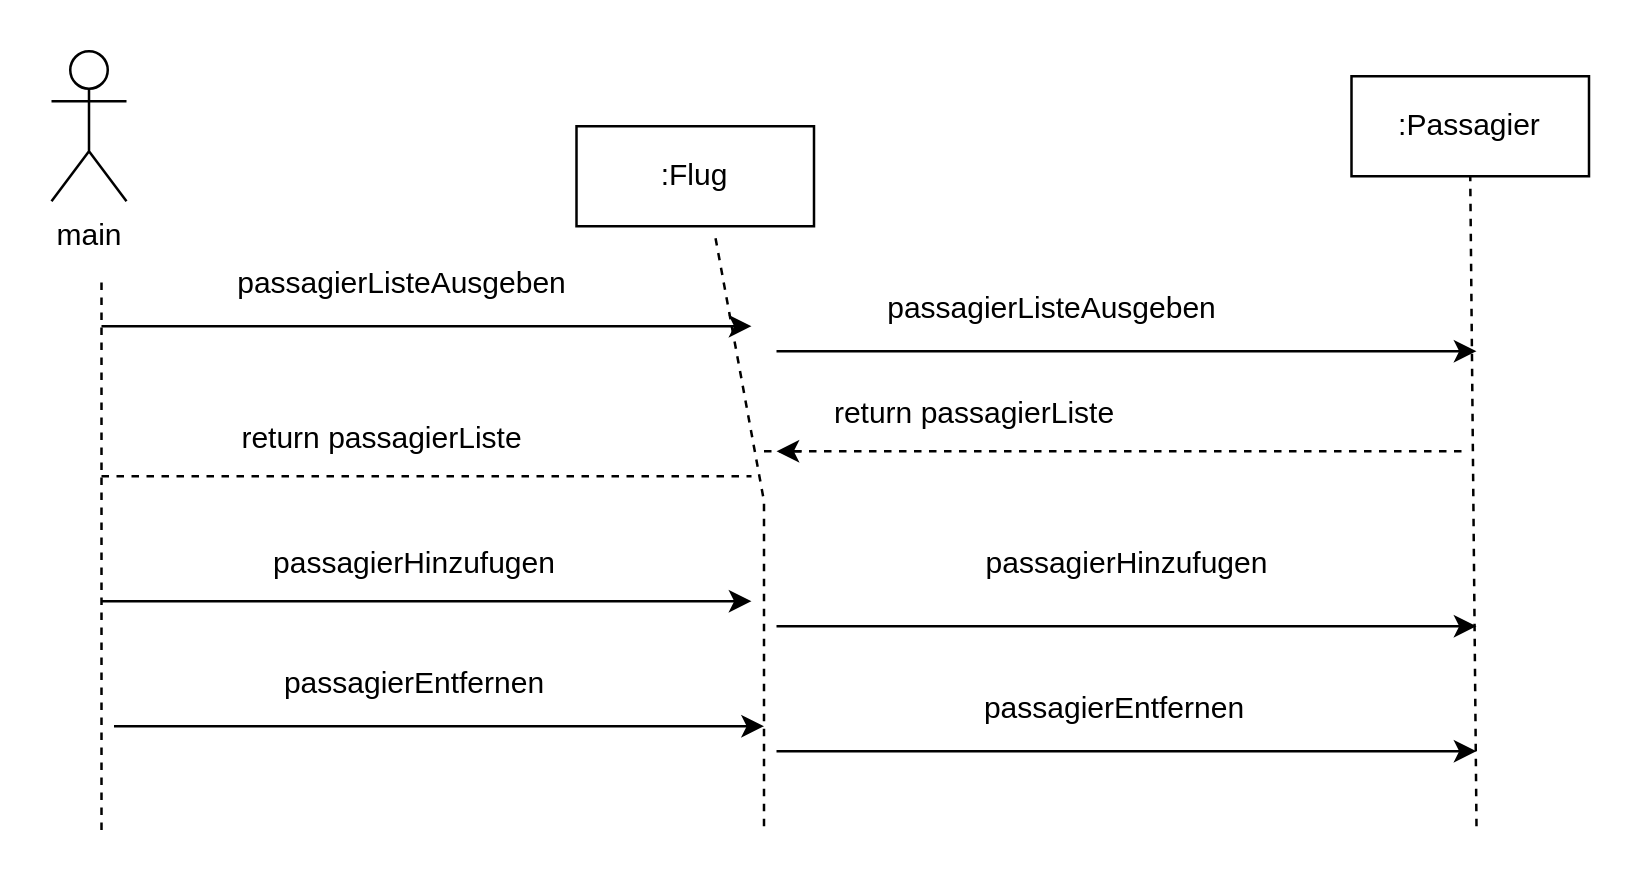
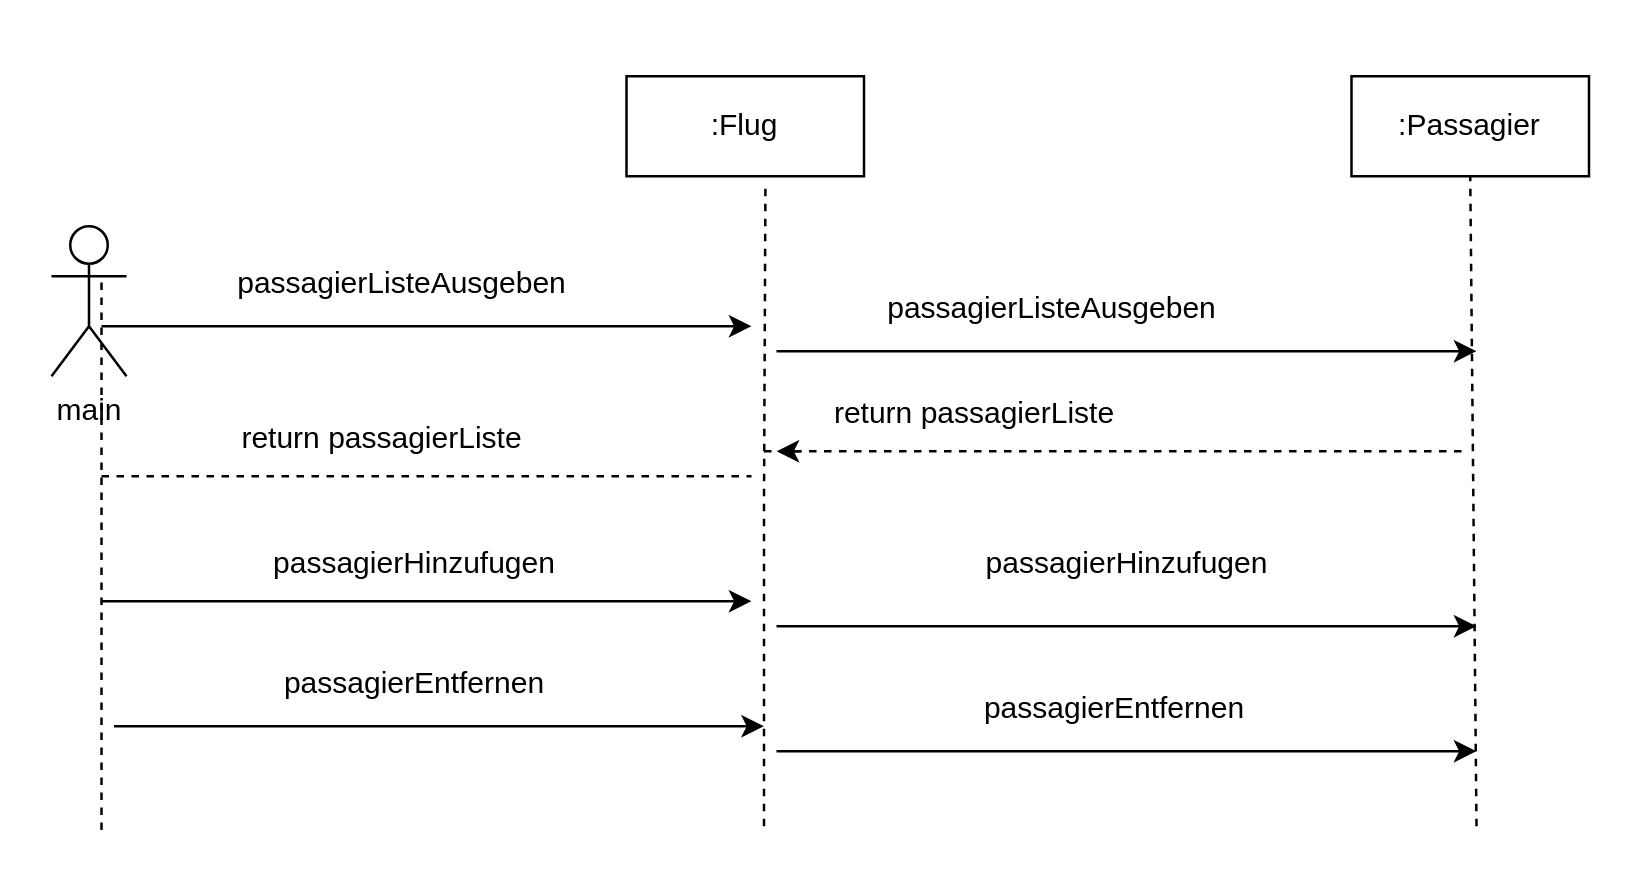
(89, 126) -> (89, 301)
(695, 176) -> (745, 126)
